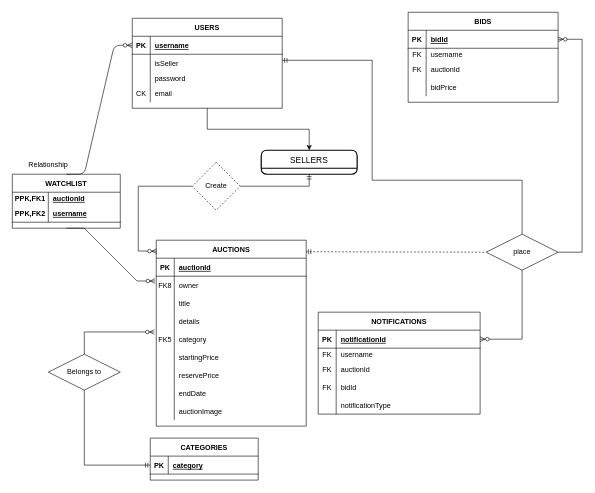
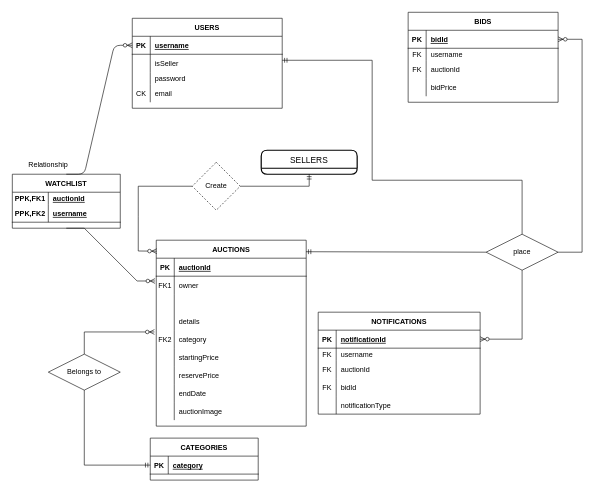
(207, 128) -> none
(396, 252) -> (396, 252)
(165, 286) -> (165, 286)
(240, 303) -> none
(165, 340) -> (165, 340)
